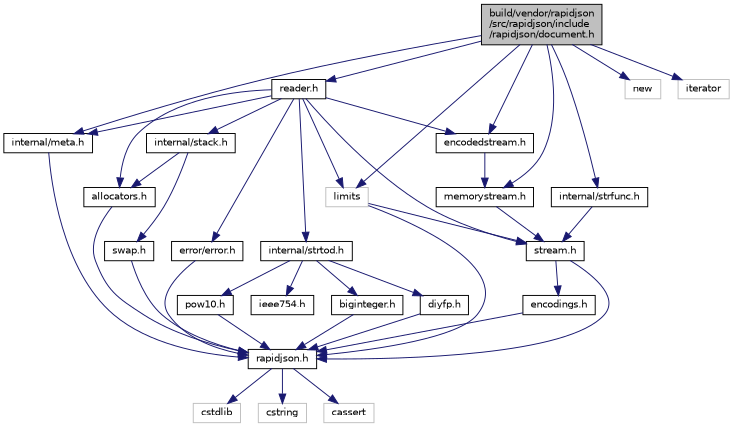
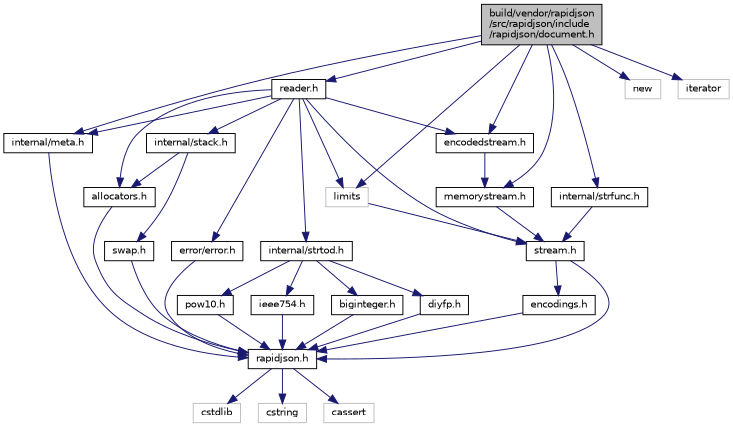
(481, 307) -> (282, 327)
